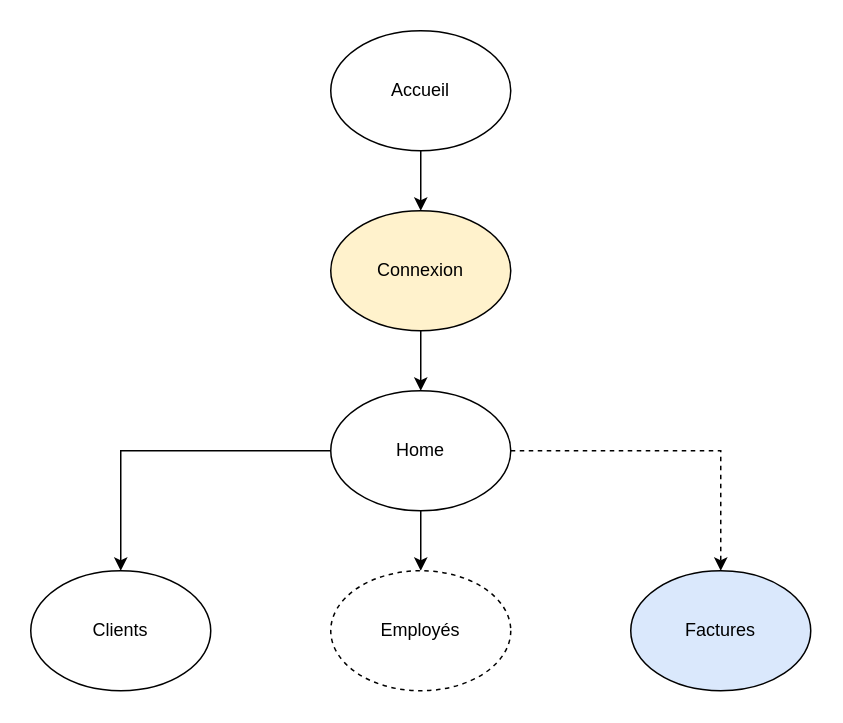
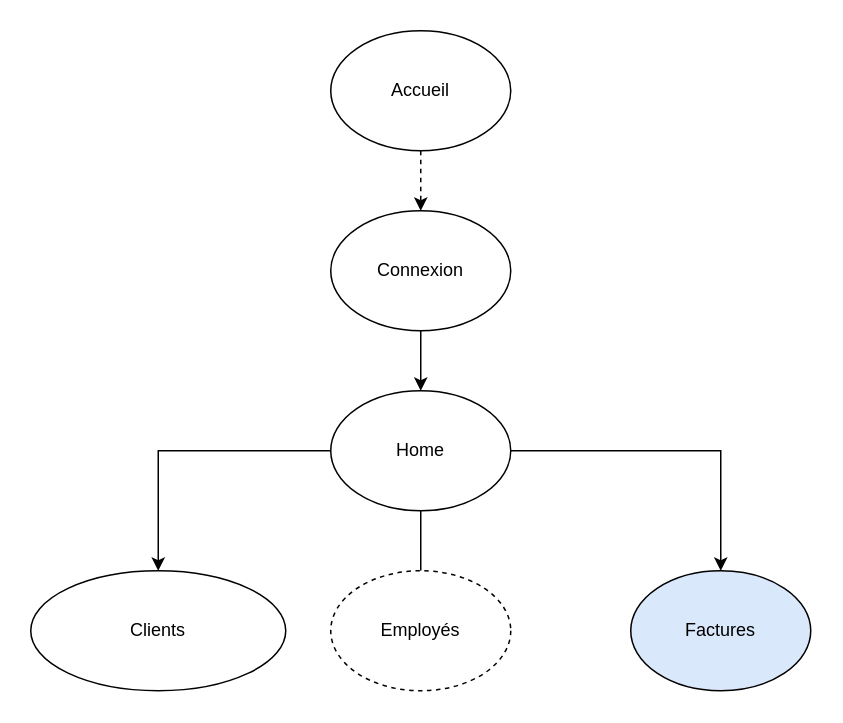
(421, 175) -> (421, 175)
(421, 271) -> (421, 271)
(670, 451) -> (670, 451)
(421, 559) -> (421, 563)
(121, 631) -> (158, 631)
